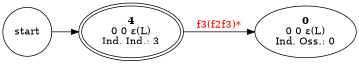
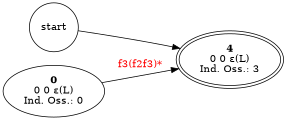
(215, 32) -> (137, 76)
(131, 41) -> (230, 69)
